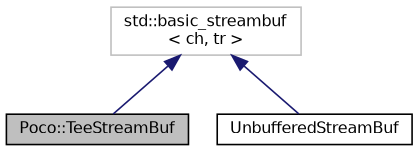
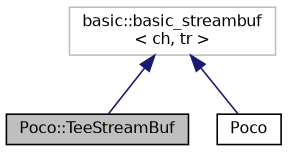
(206, 31) -> (172, 31)
(315, 129) -> (249, 129)
